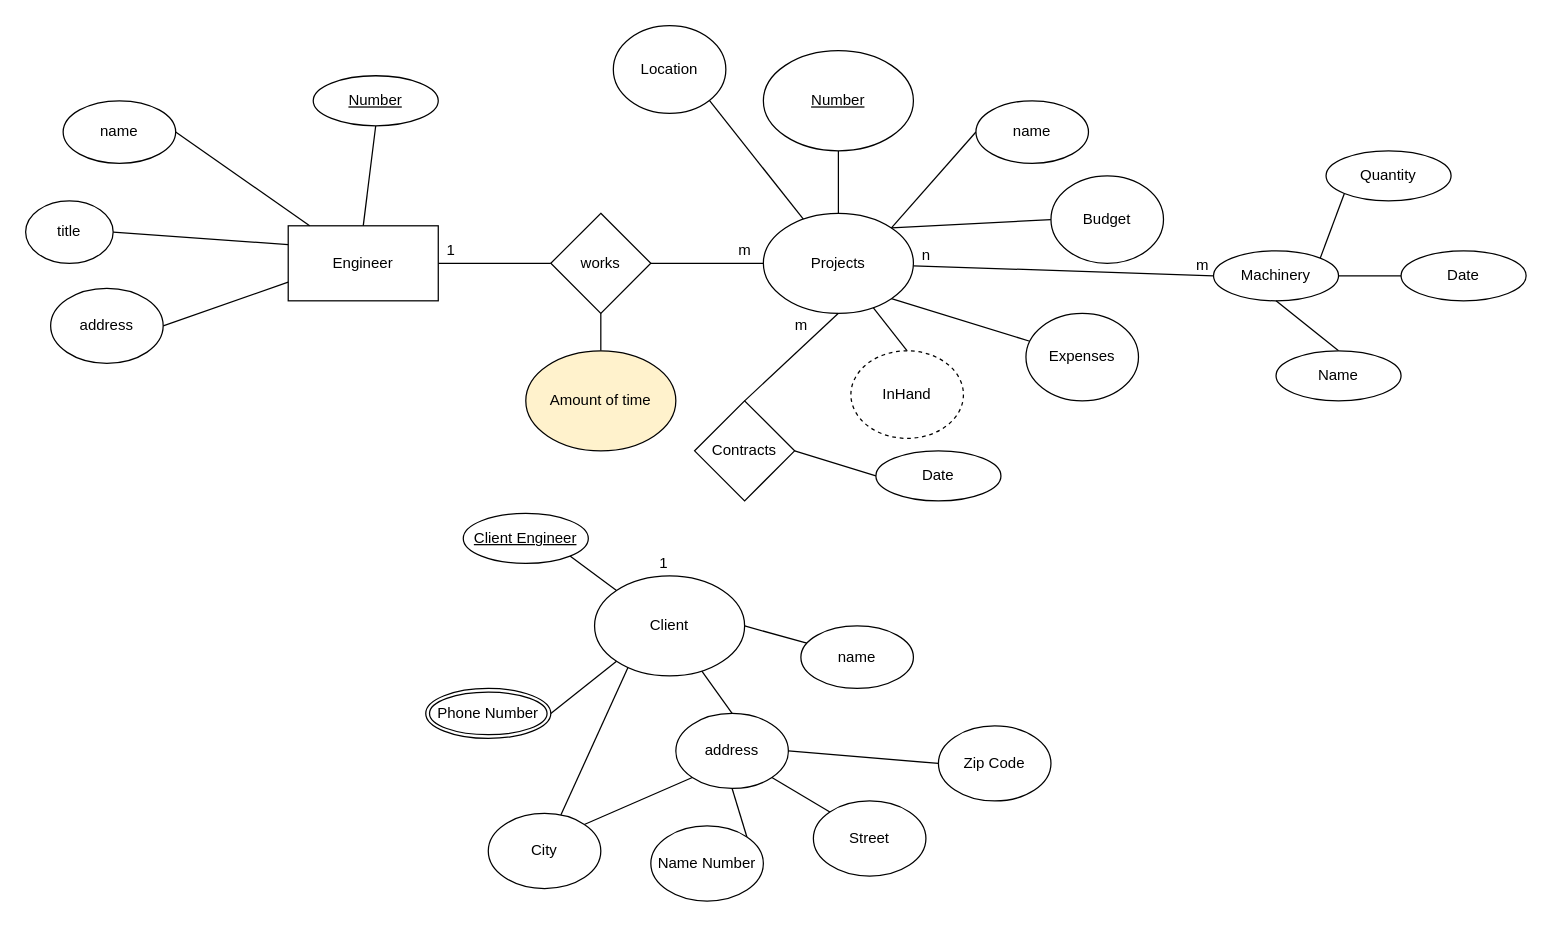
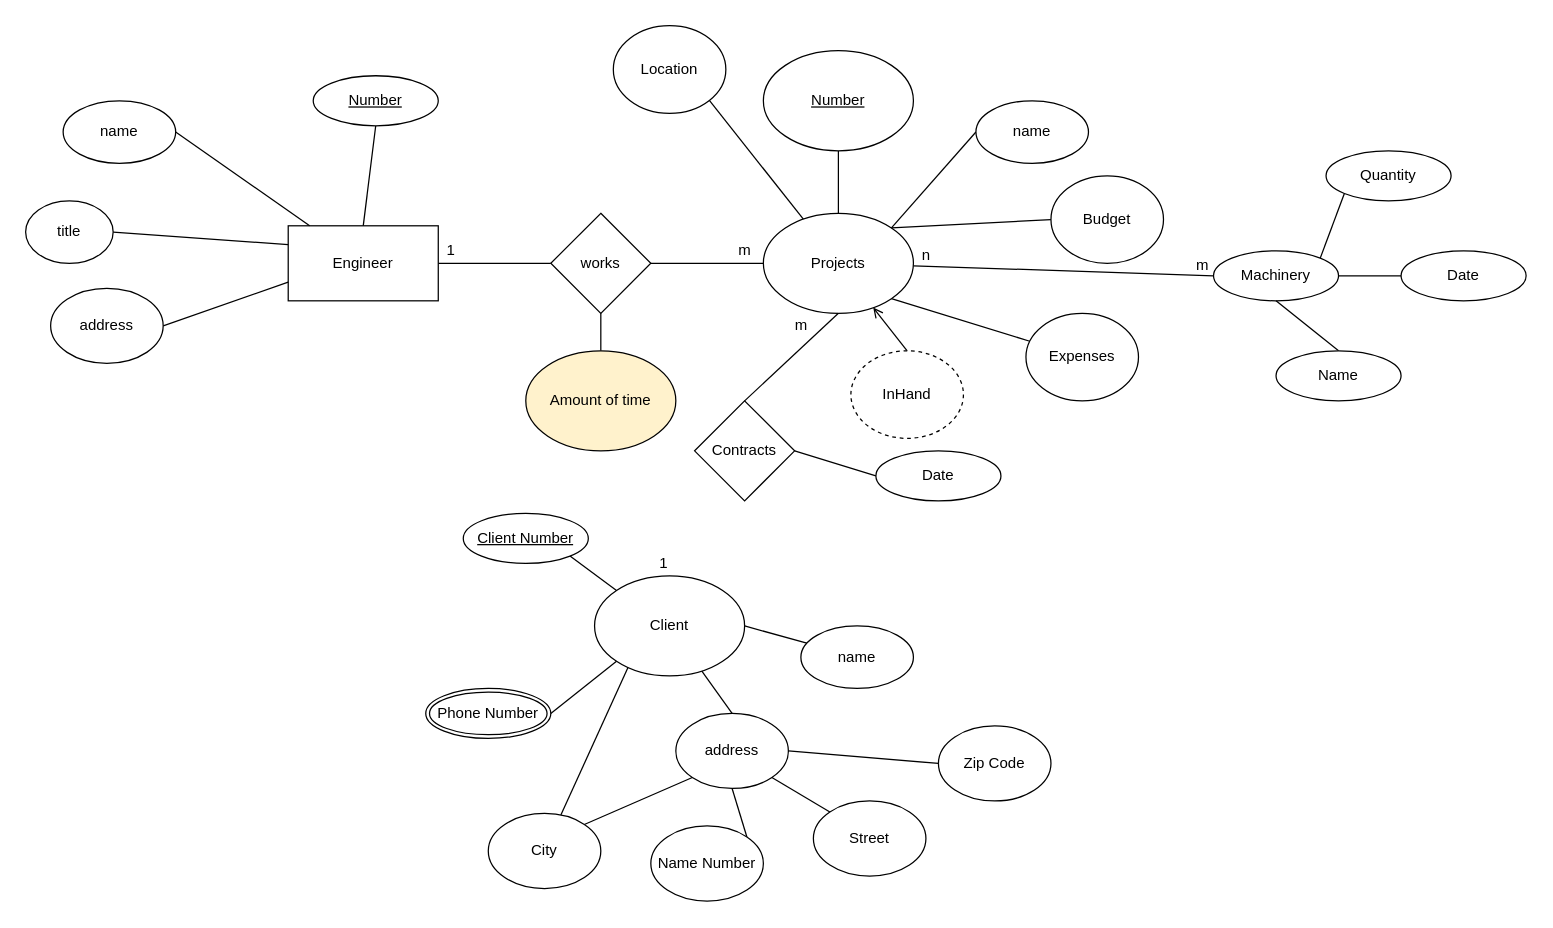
(875, 311) -> (876, 311)
(526, 538) -> (526, 538)
